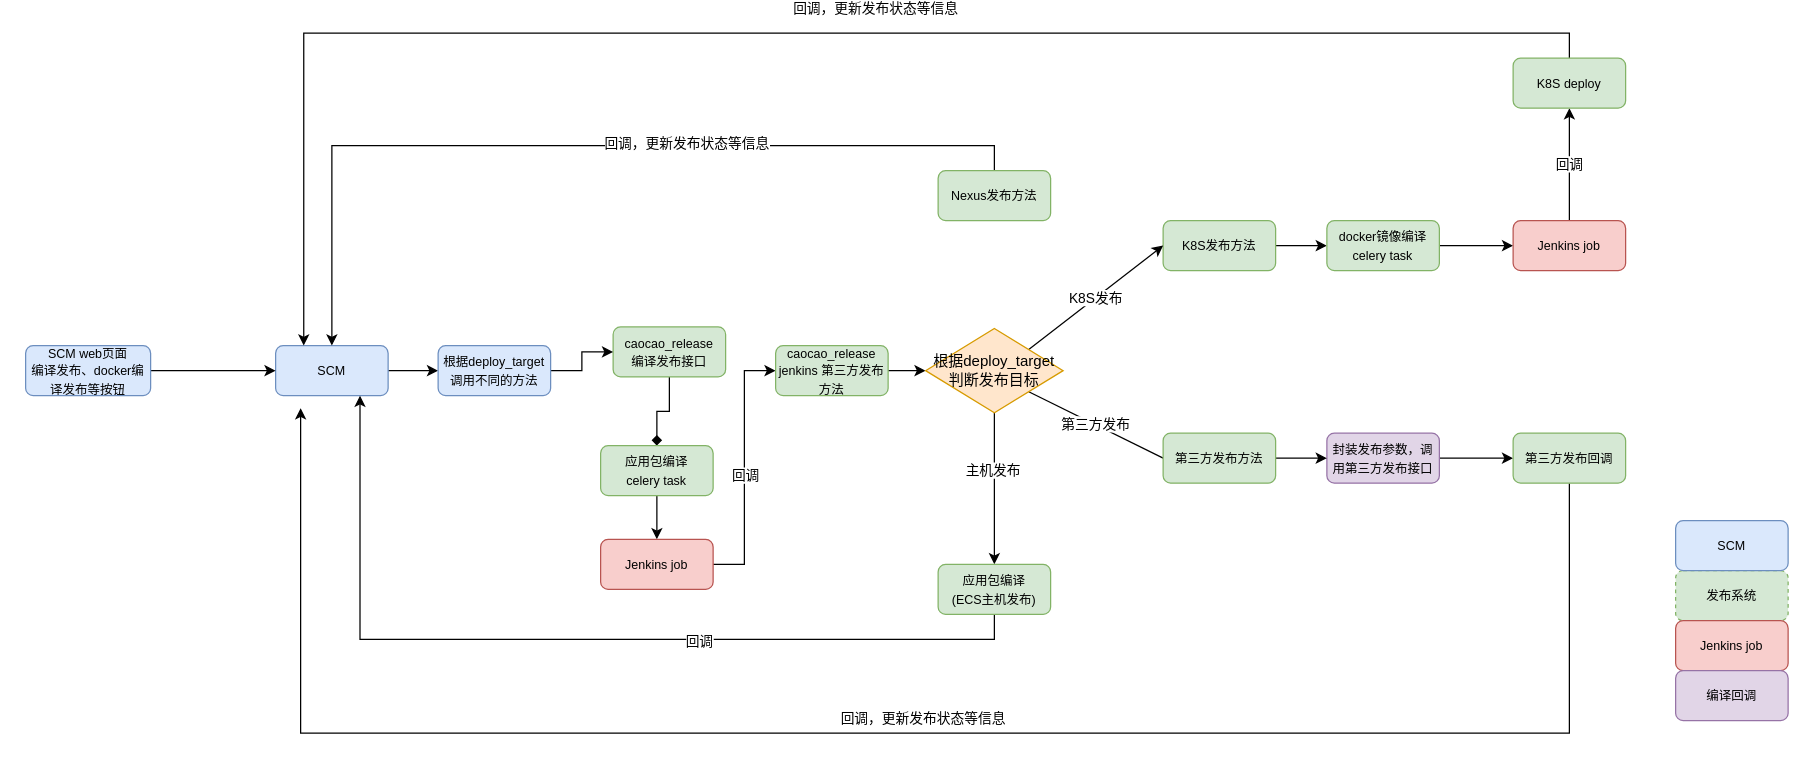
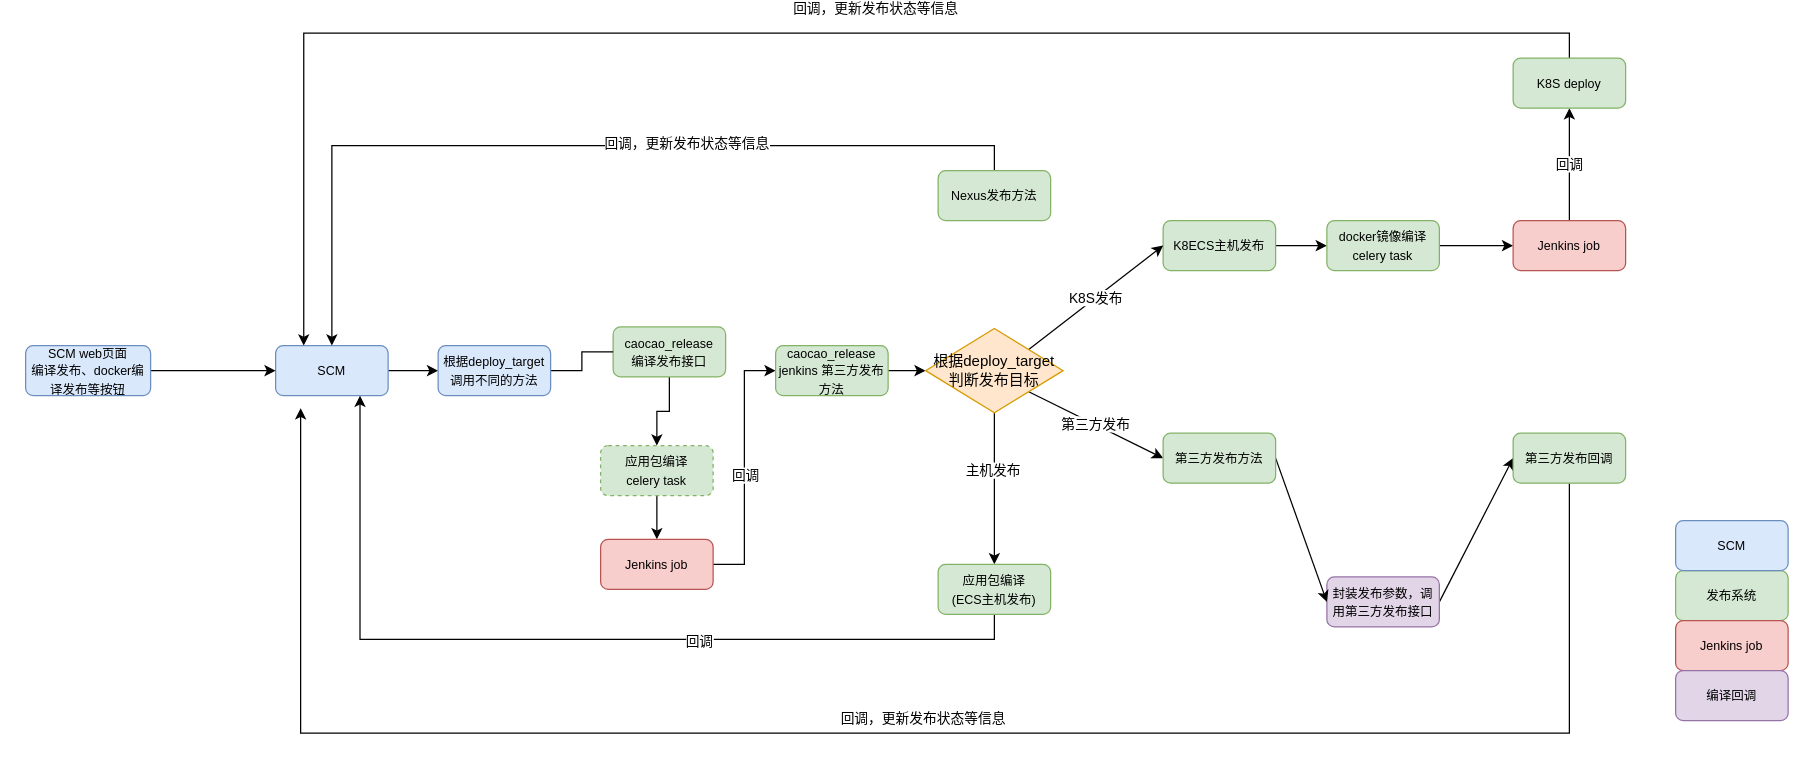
(1219, 246) -> (1219, 246)
(603, 352) -> (606, 352)
(657, 435) -> (657, 436)
(1157, 455) -> (1154, 454)
(1383, 458) -> (1383, 602)
(657, 471) -> (657, 471)
(1732, 596) -> (1732, 596)
